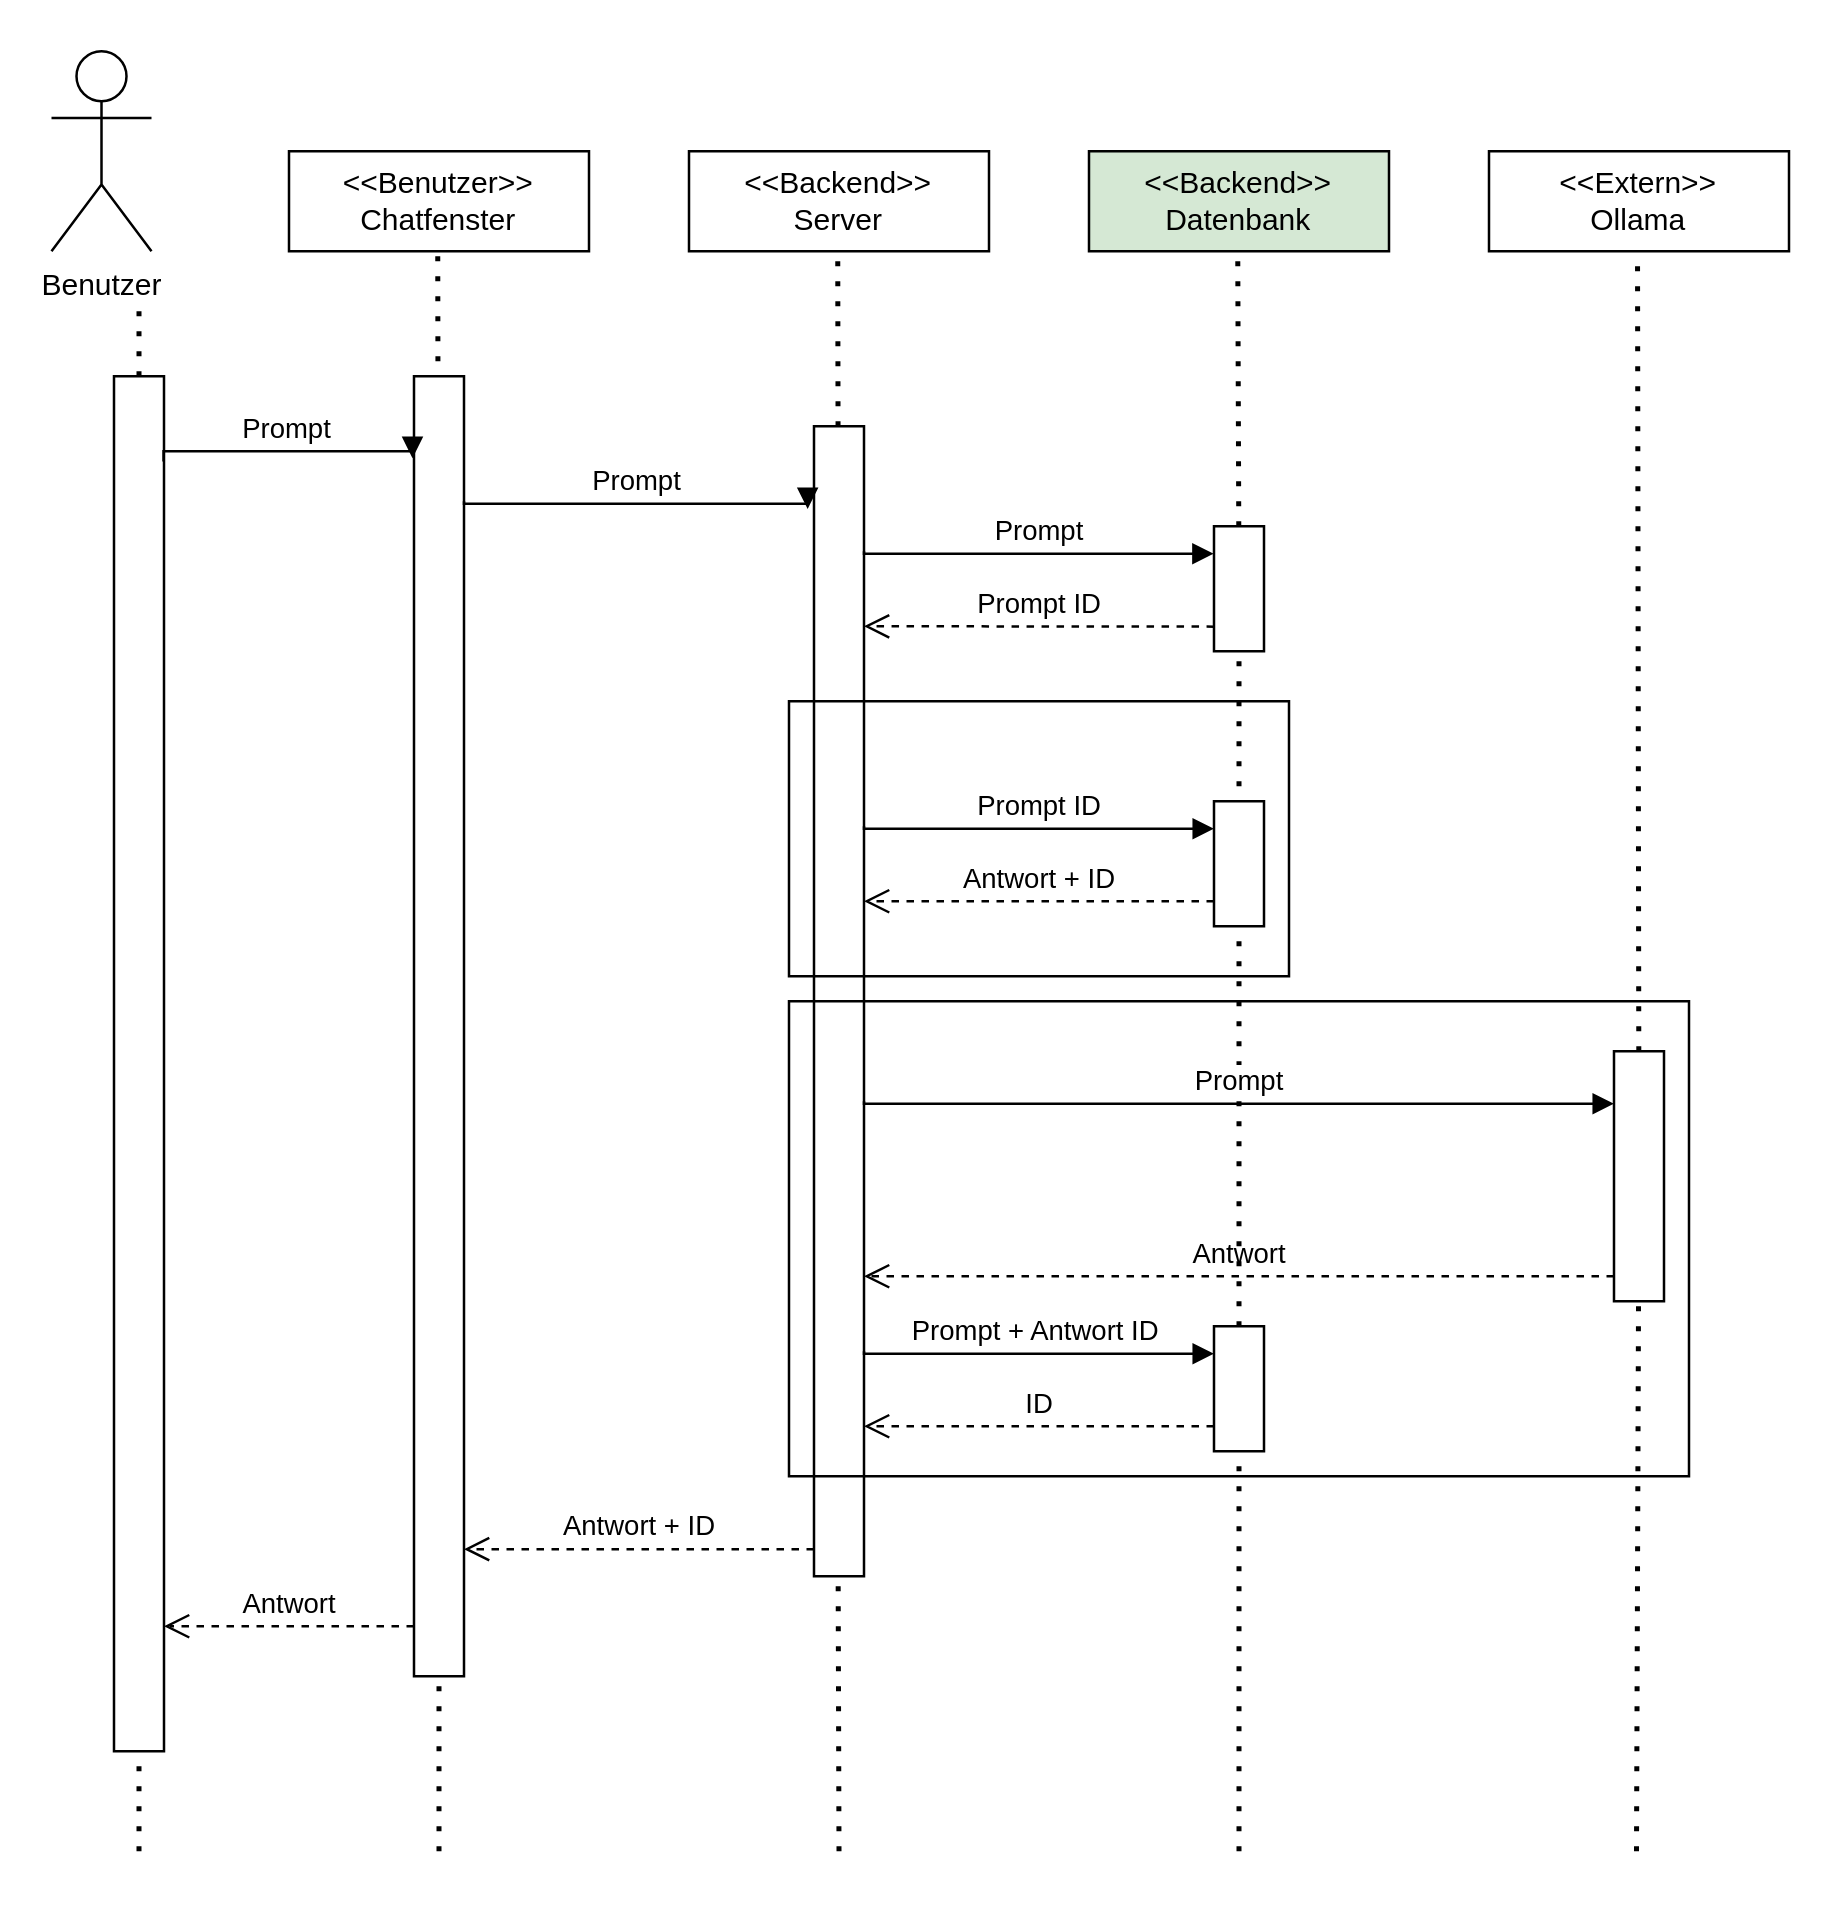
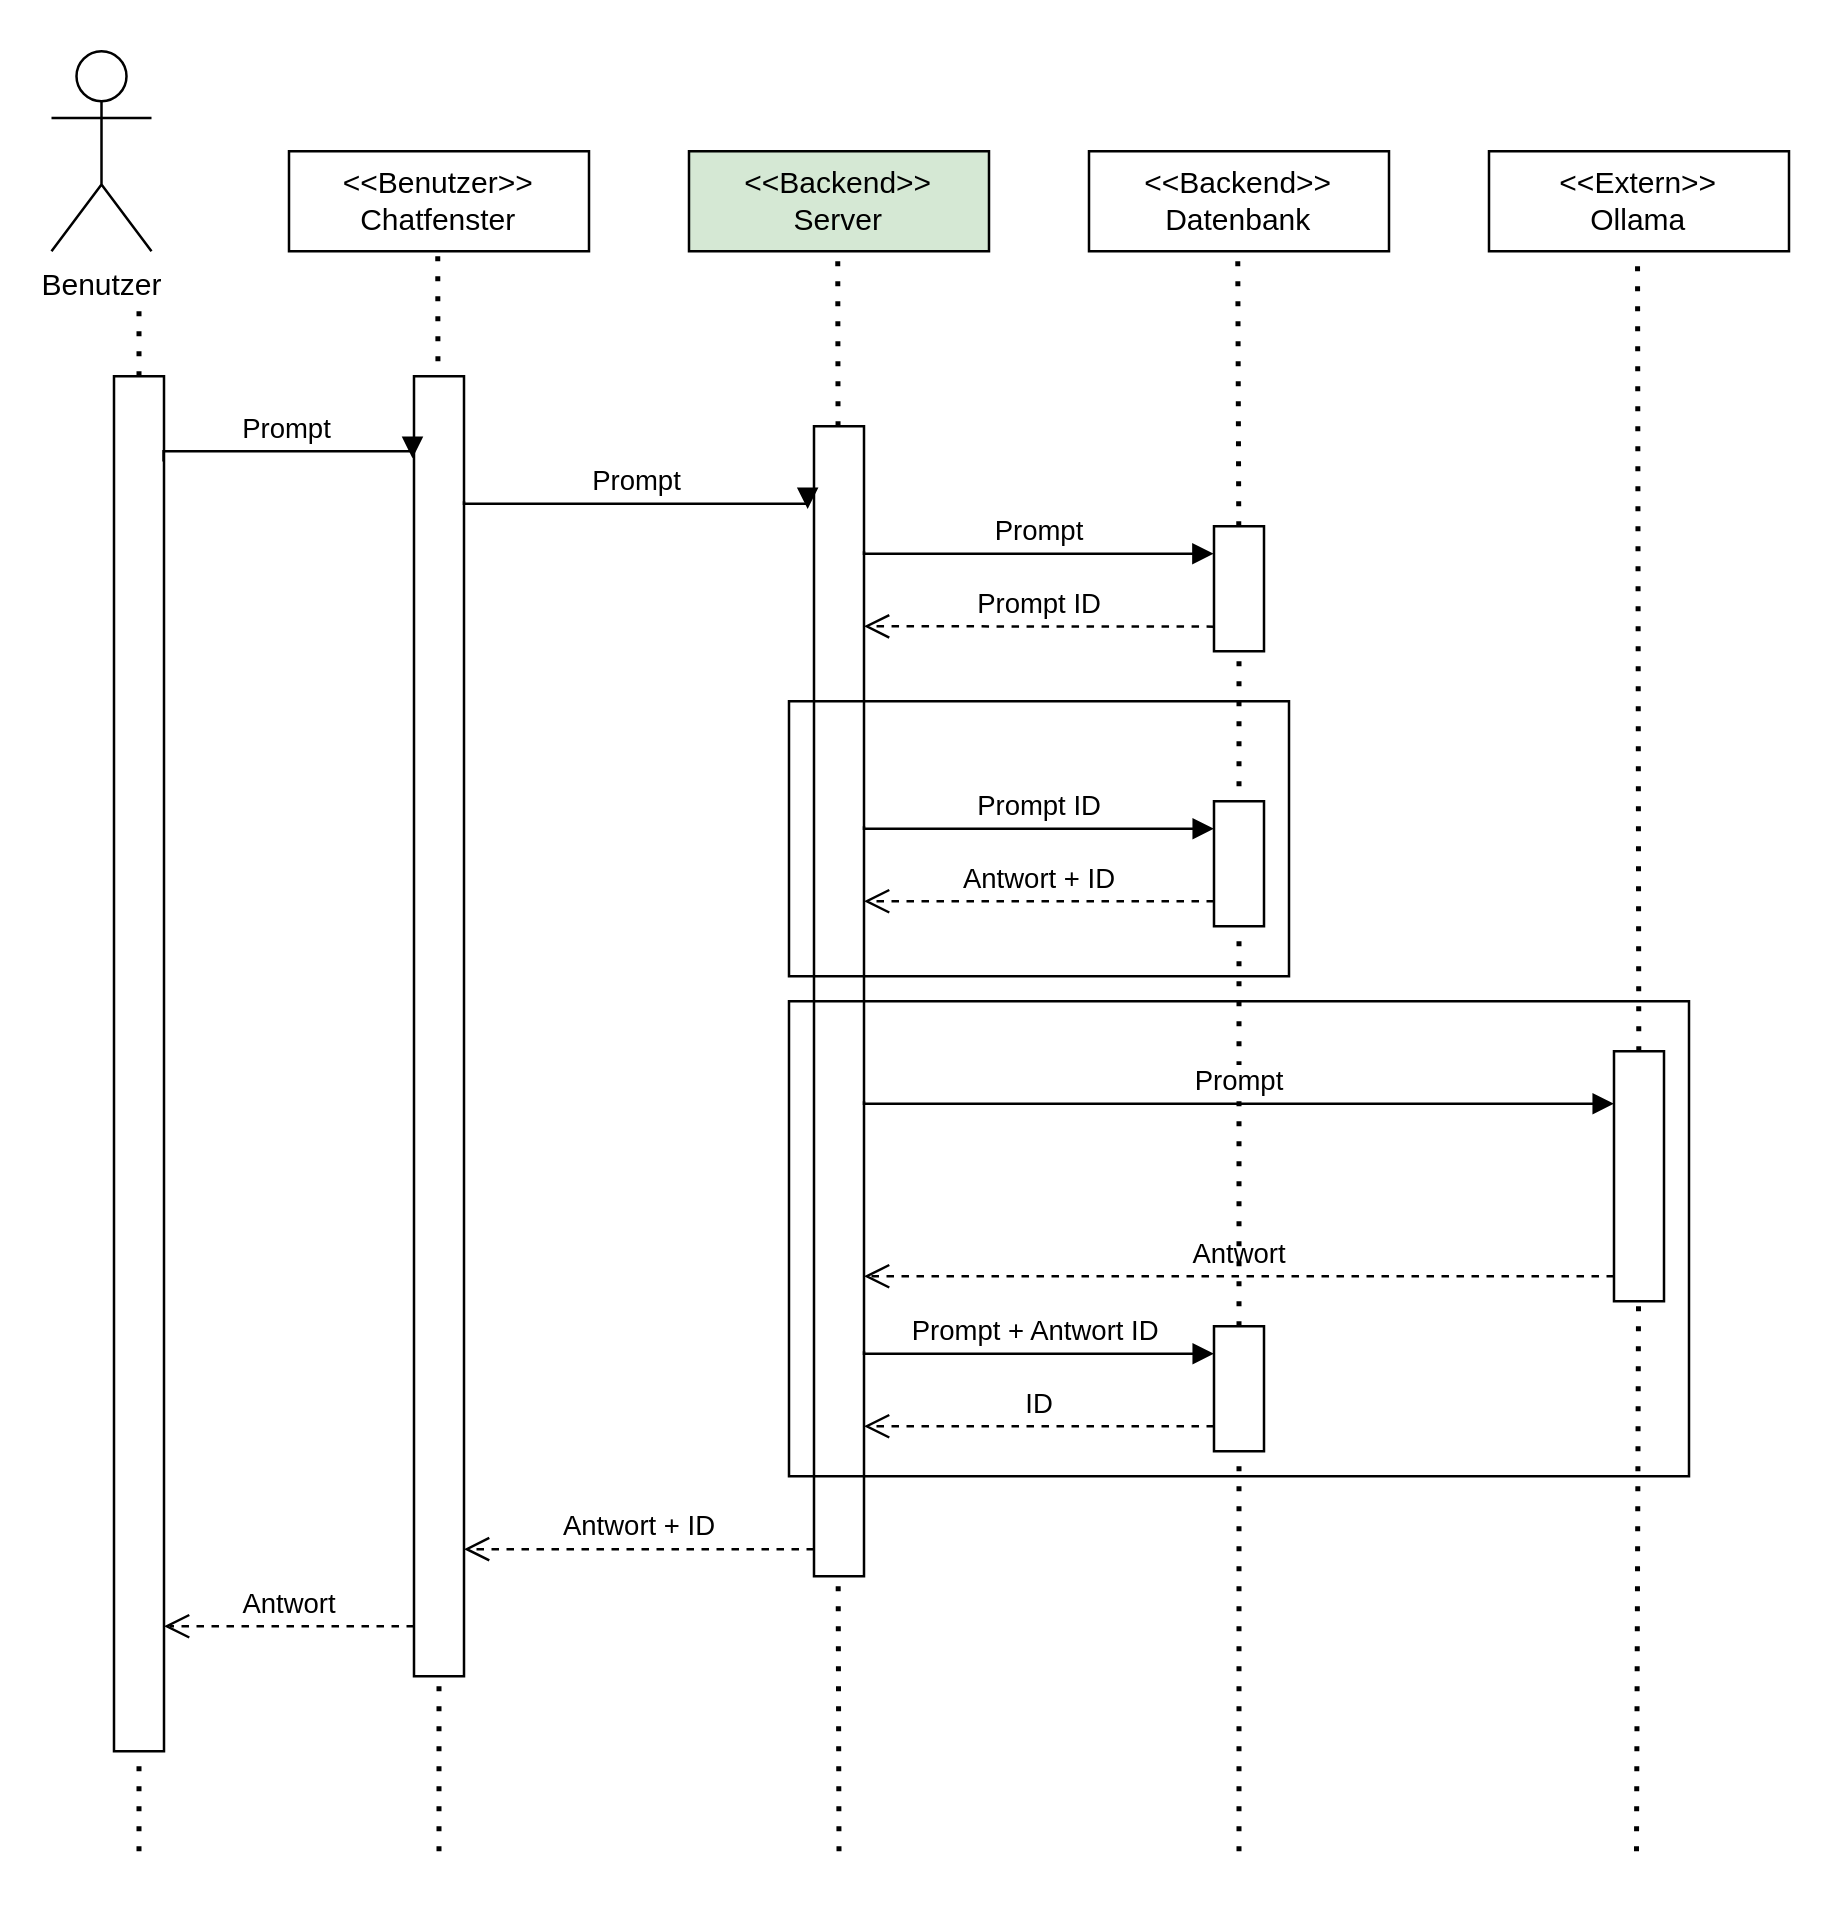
(839, 201) -> (839, 201)
(1239, 201) -> (1239, 201)
